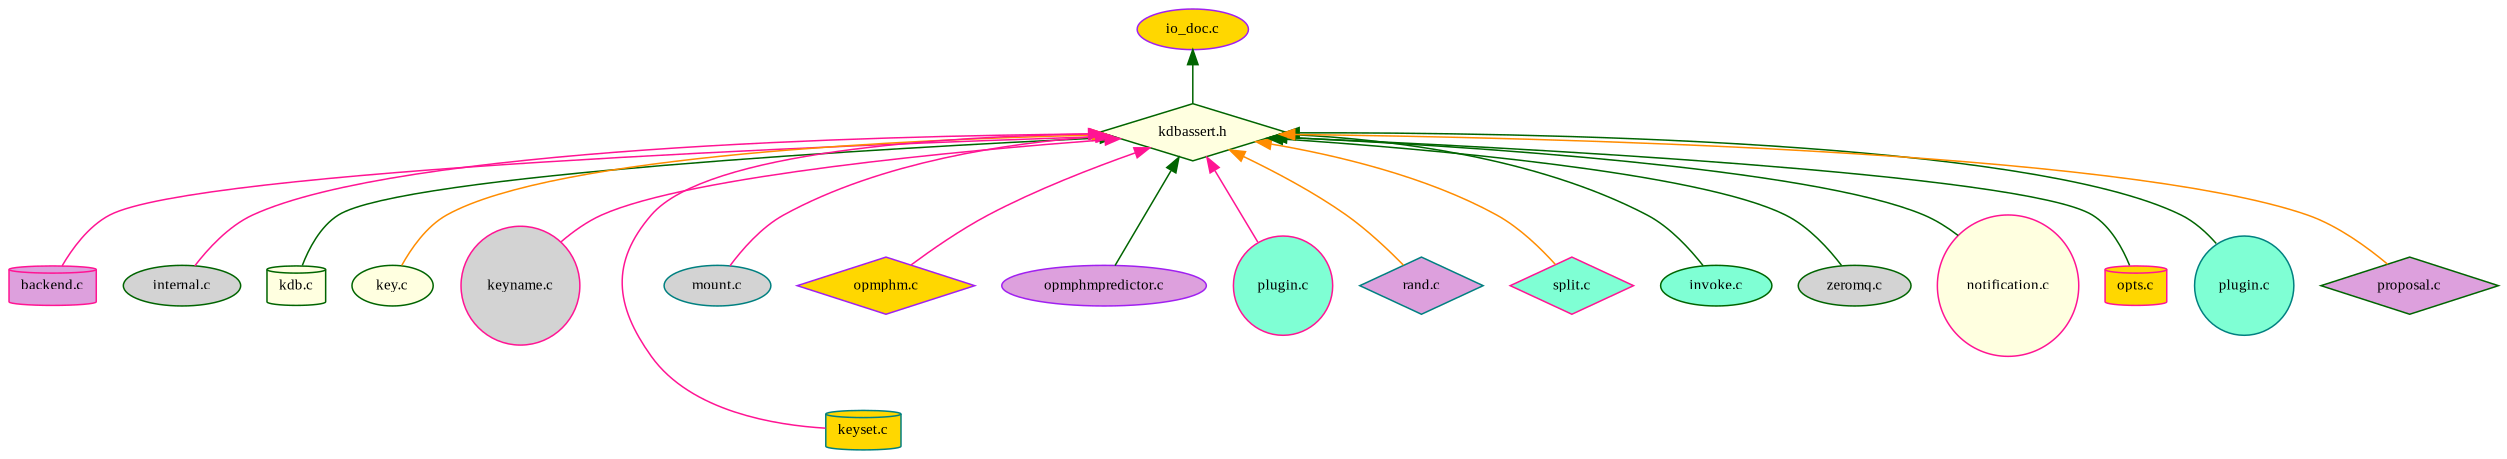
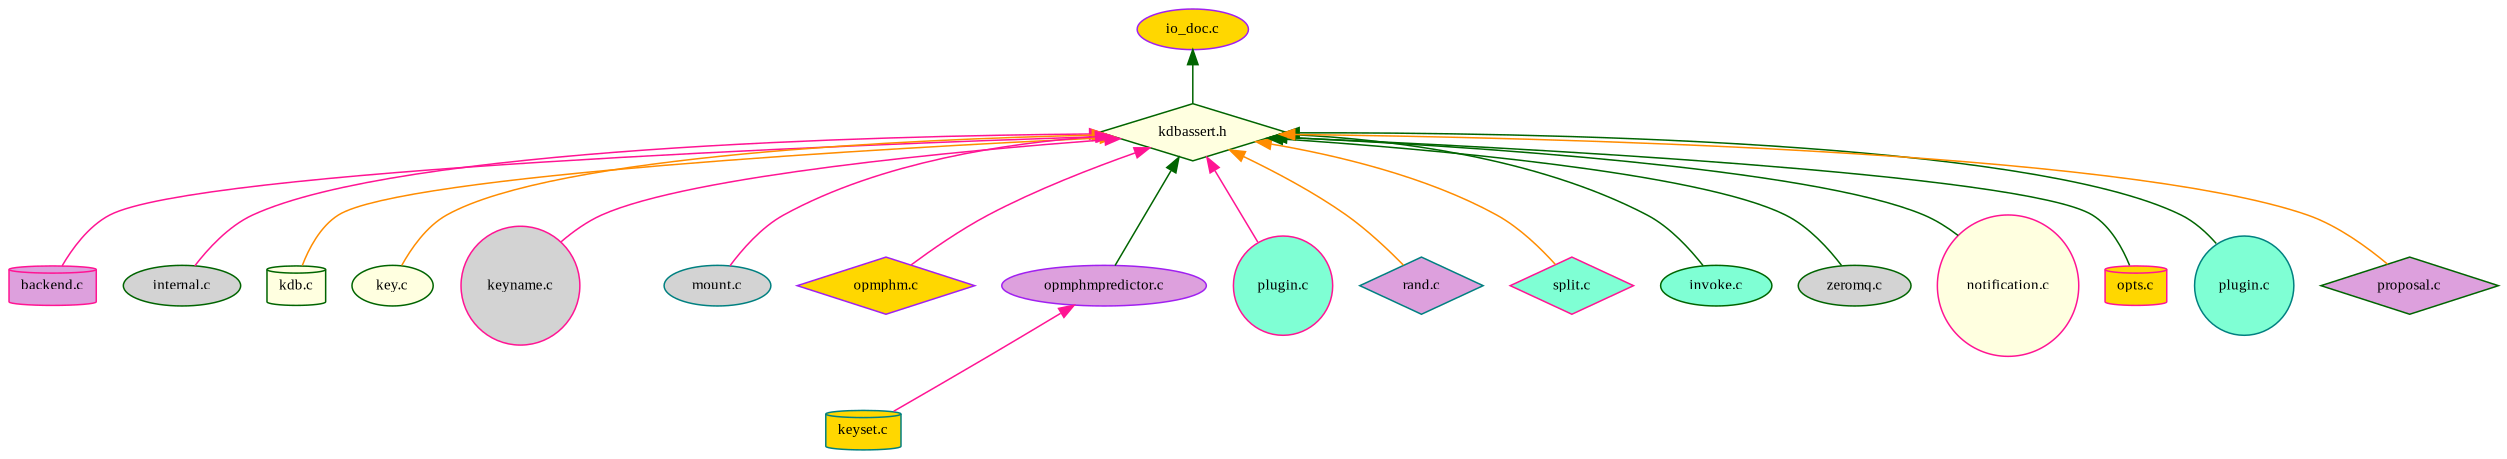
(520, 180) -> (520, 180)
(660, 209) -> (977, 363)
